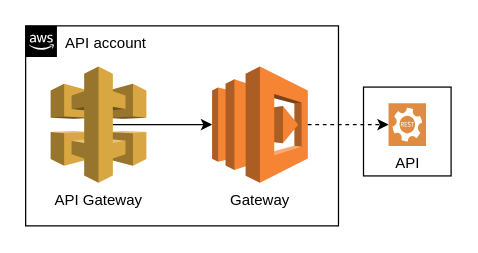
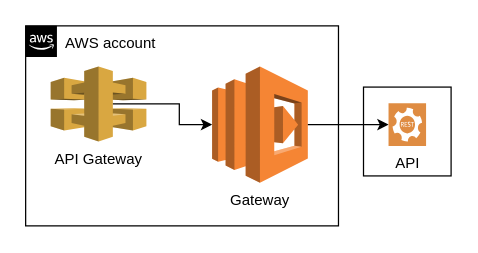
(110, 43) -> (110, 43)
(98, 124) -> (98, 104)
(345, 124) -> (345, 124)
